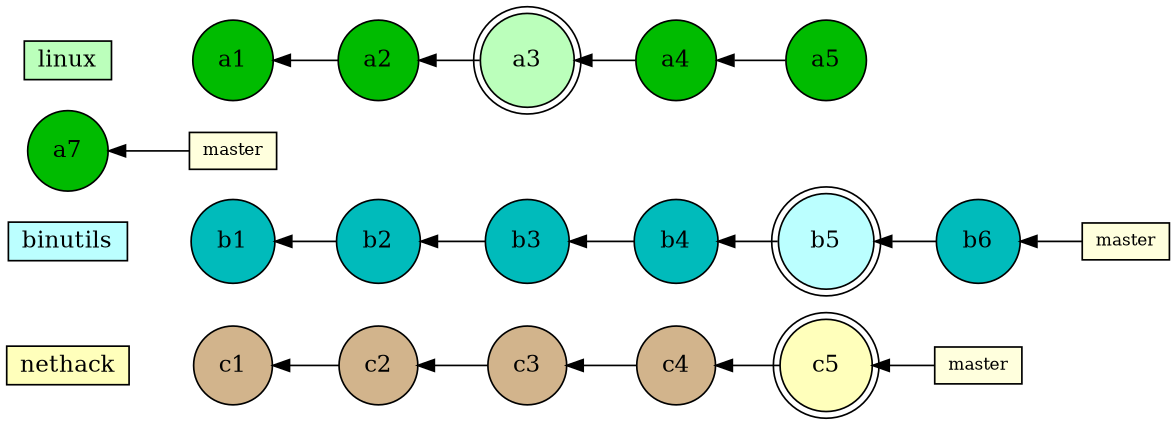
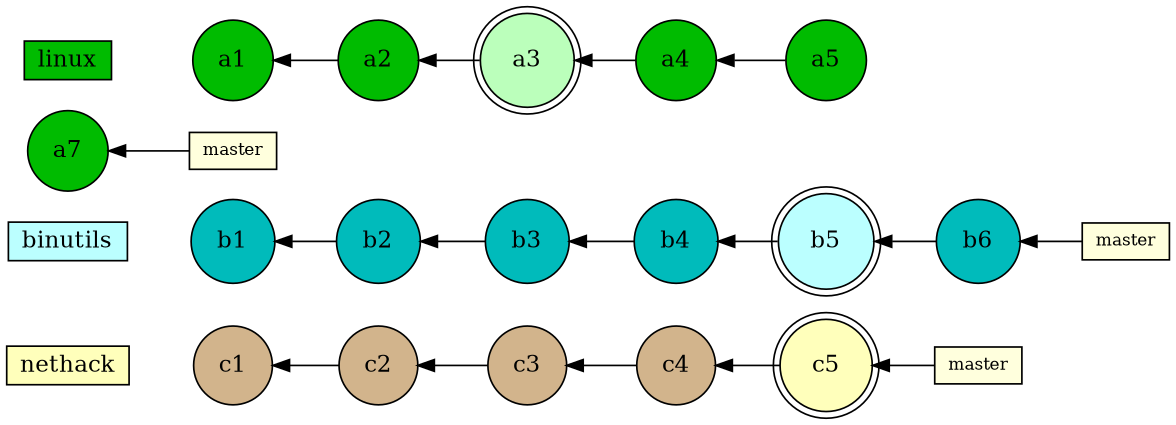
(68, 60) -> (68, 60)
